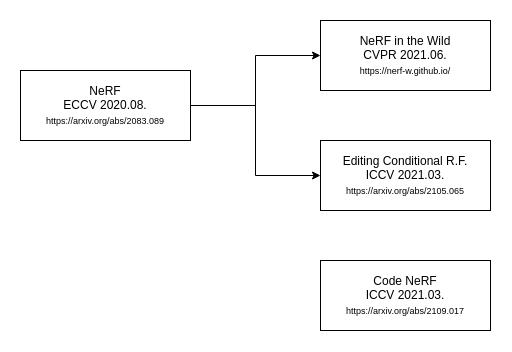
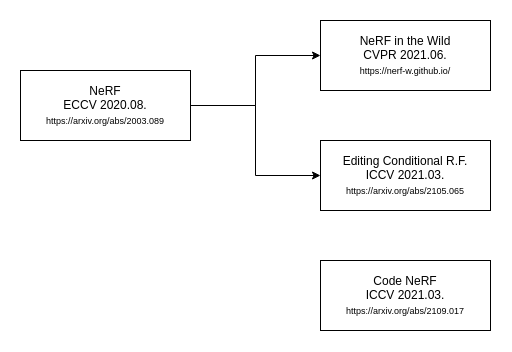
(106, 106) -> (106, 106)
